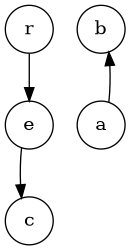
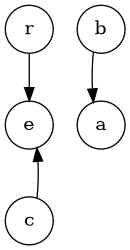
(110, 84) -> (92, 70)
(20, 166) -> (38, 180)
